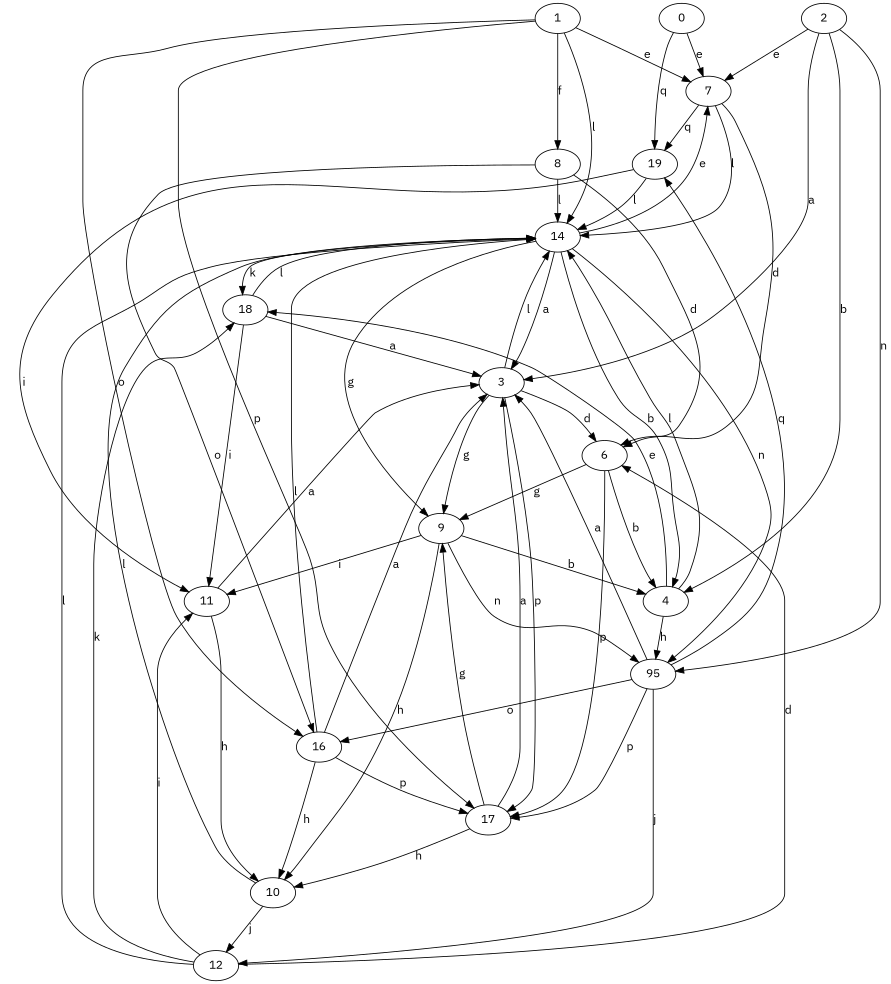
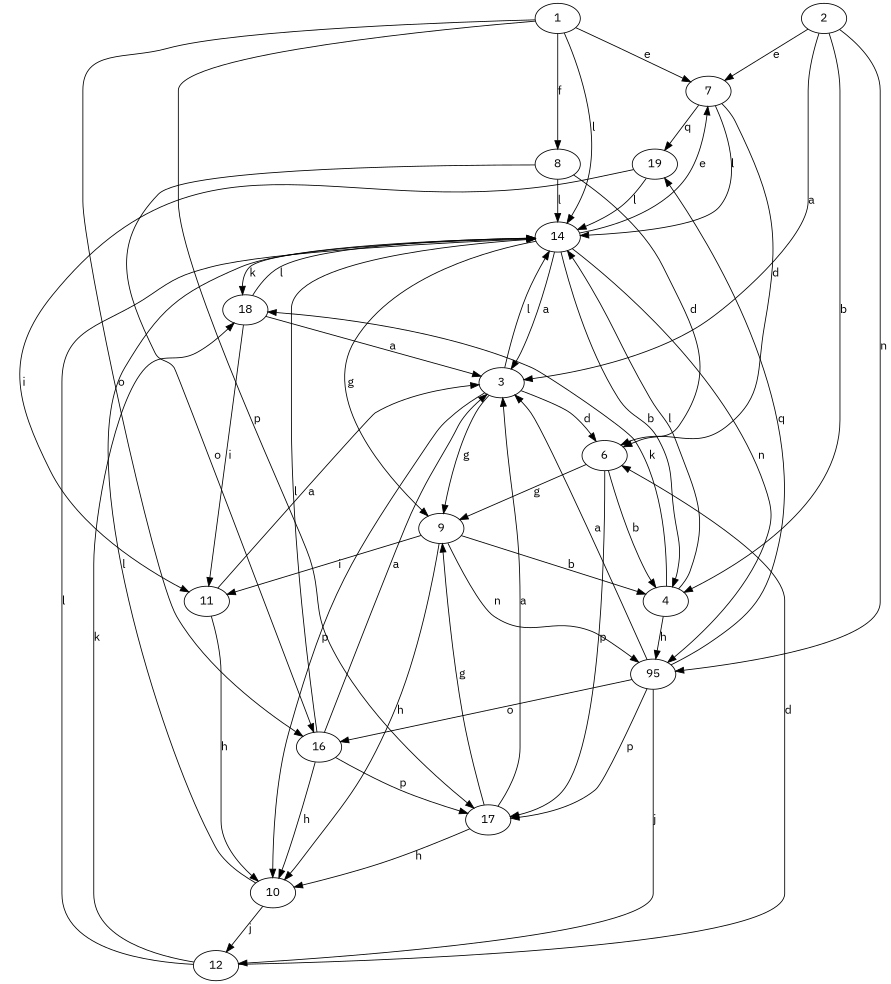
(682, 18) -> none
(652, 456) -> (652, 456)
(533, 605) -> (330, 608)
(157, 791) -> none
